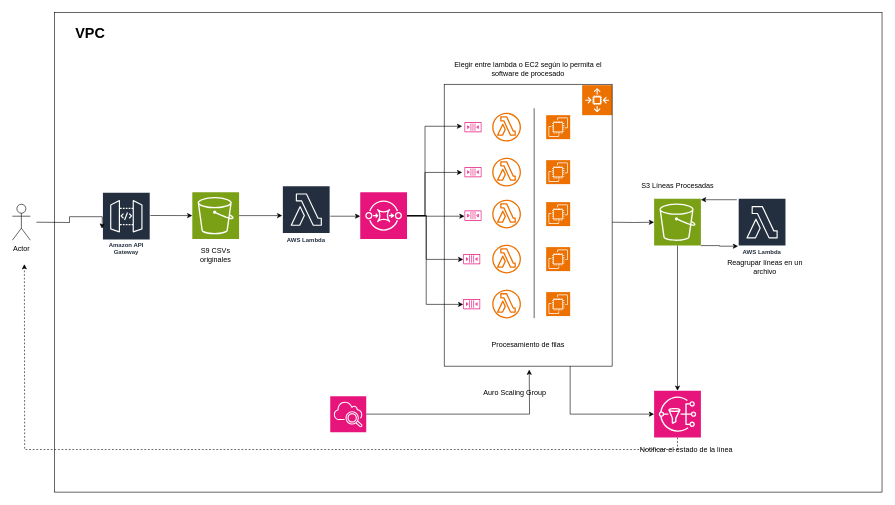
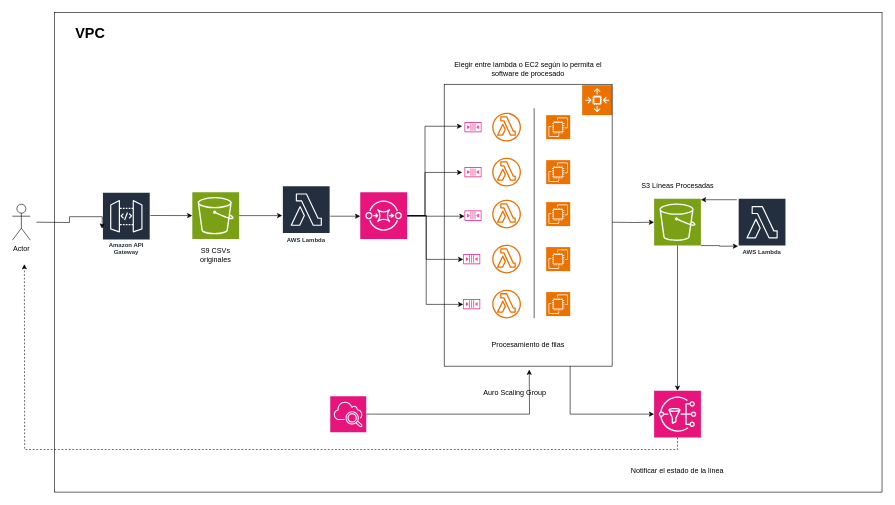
(765, 267) -> none
(687, 450) -> (678, 471)
